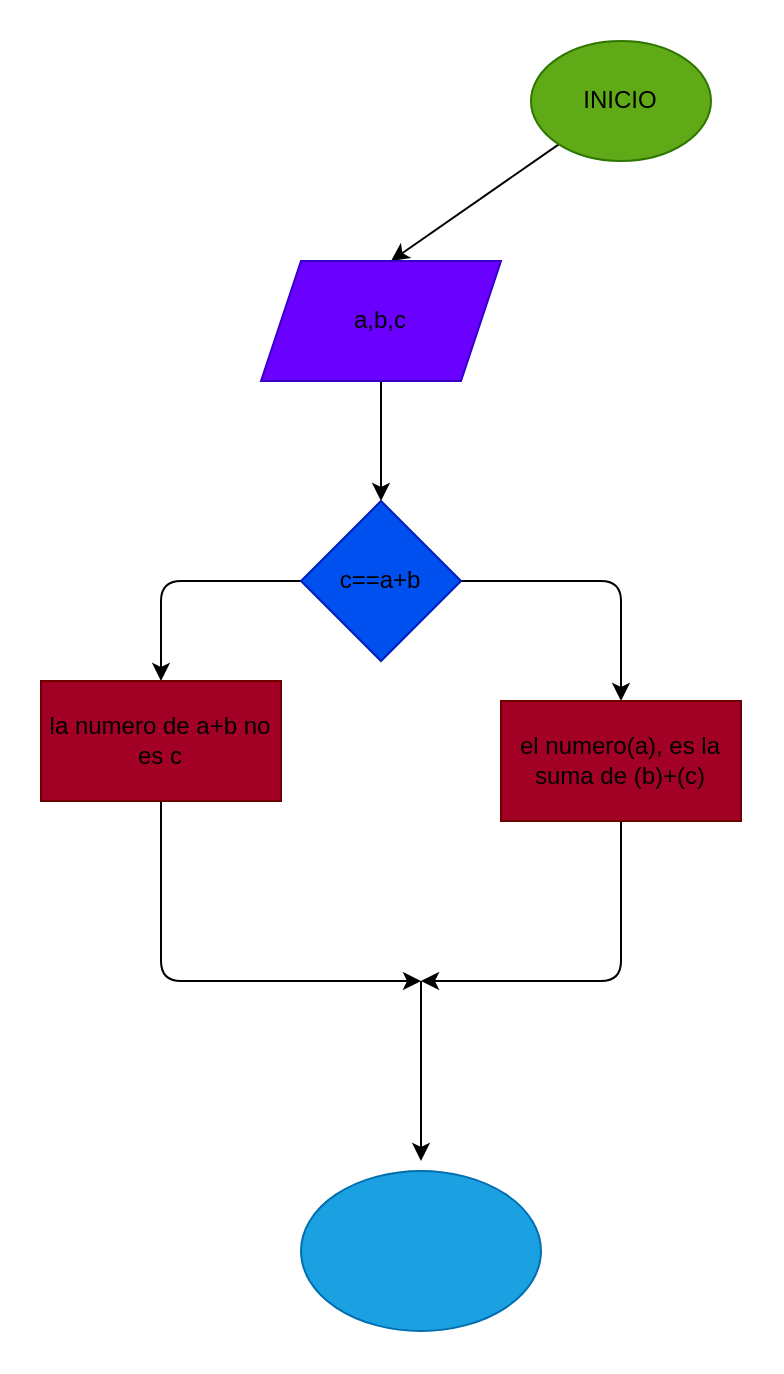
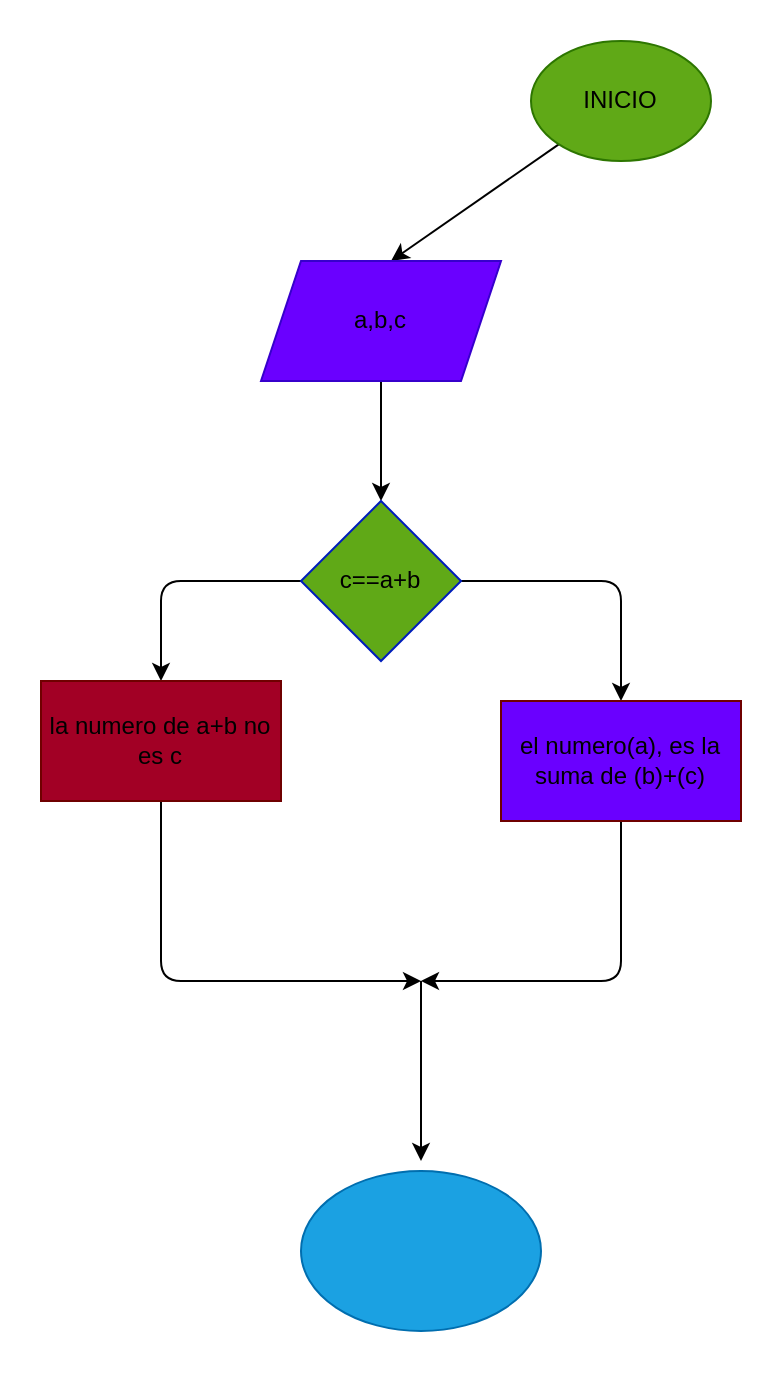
(381, 581) -> (381, 581)
(621, 761) -> (621, 761)
